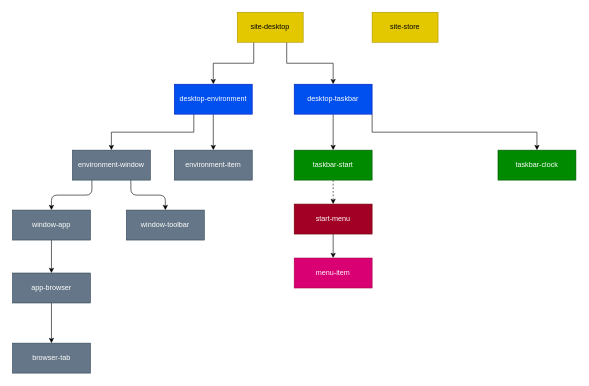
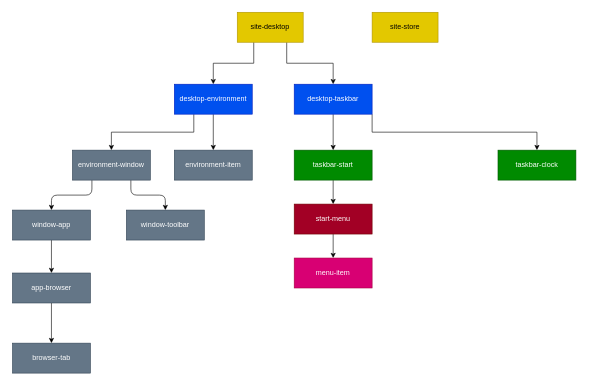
(333, 189) -> (333, 189)
